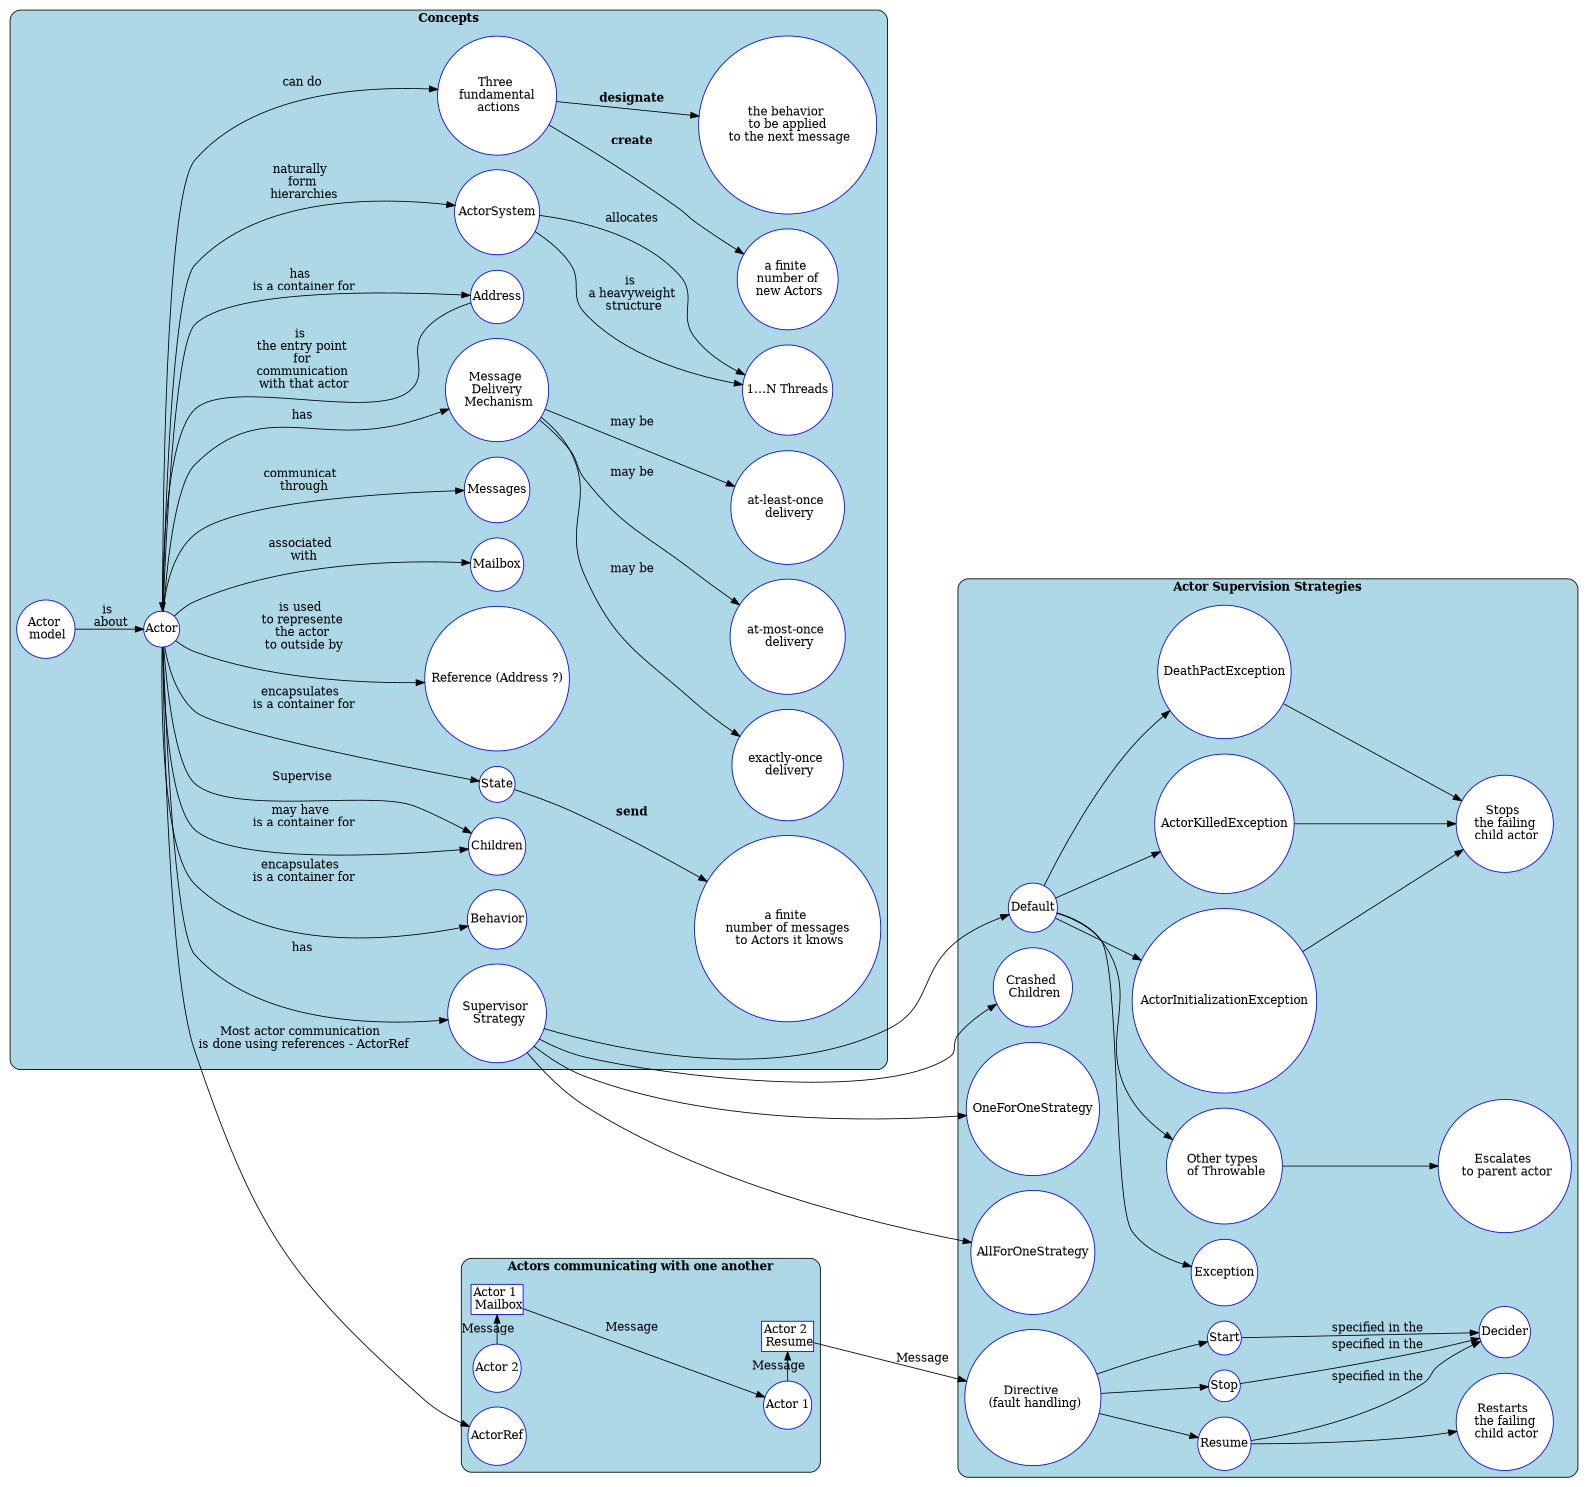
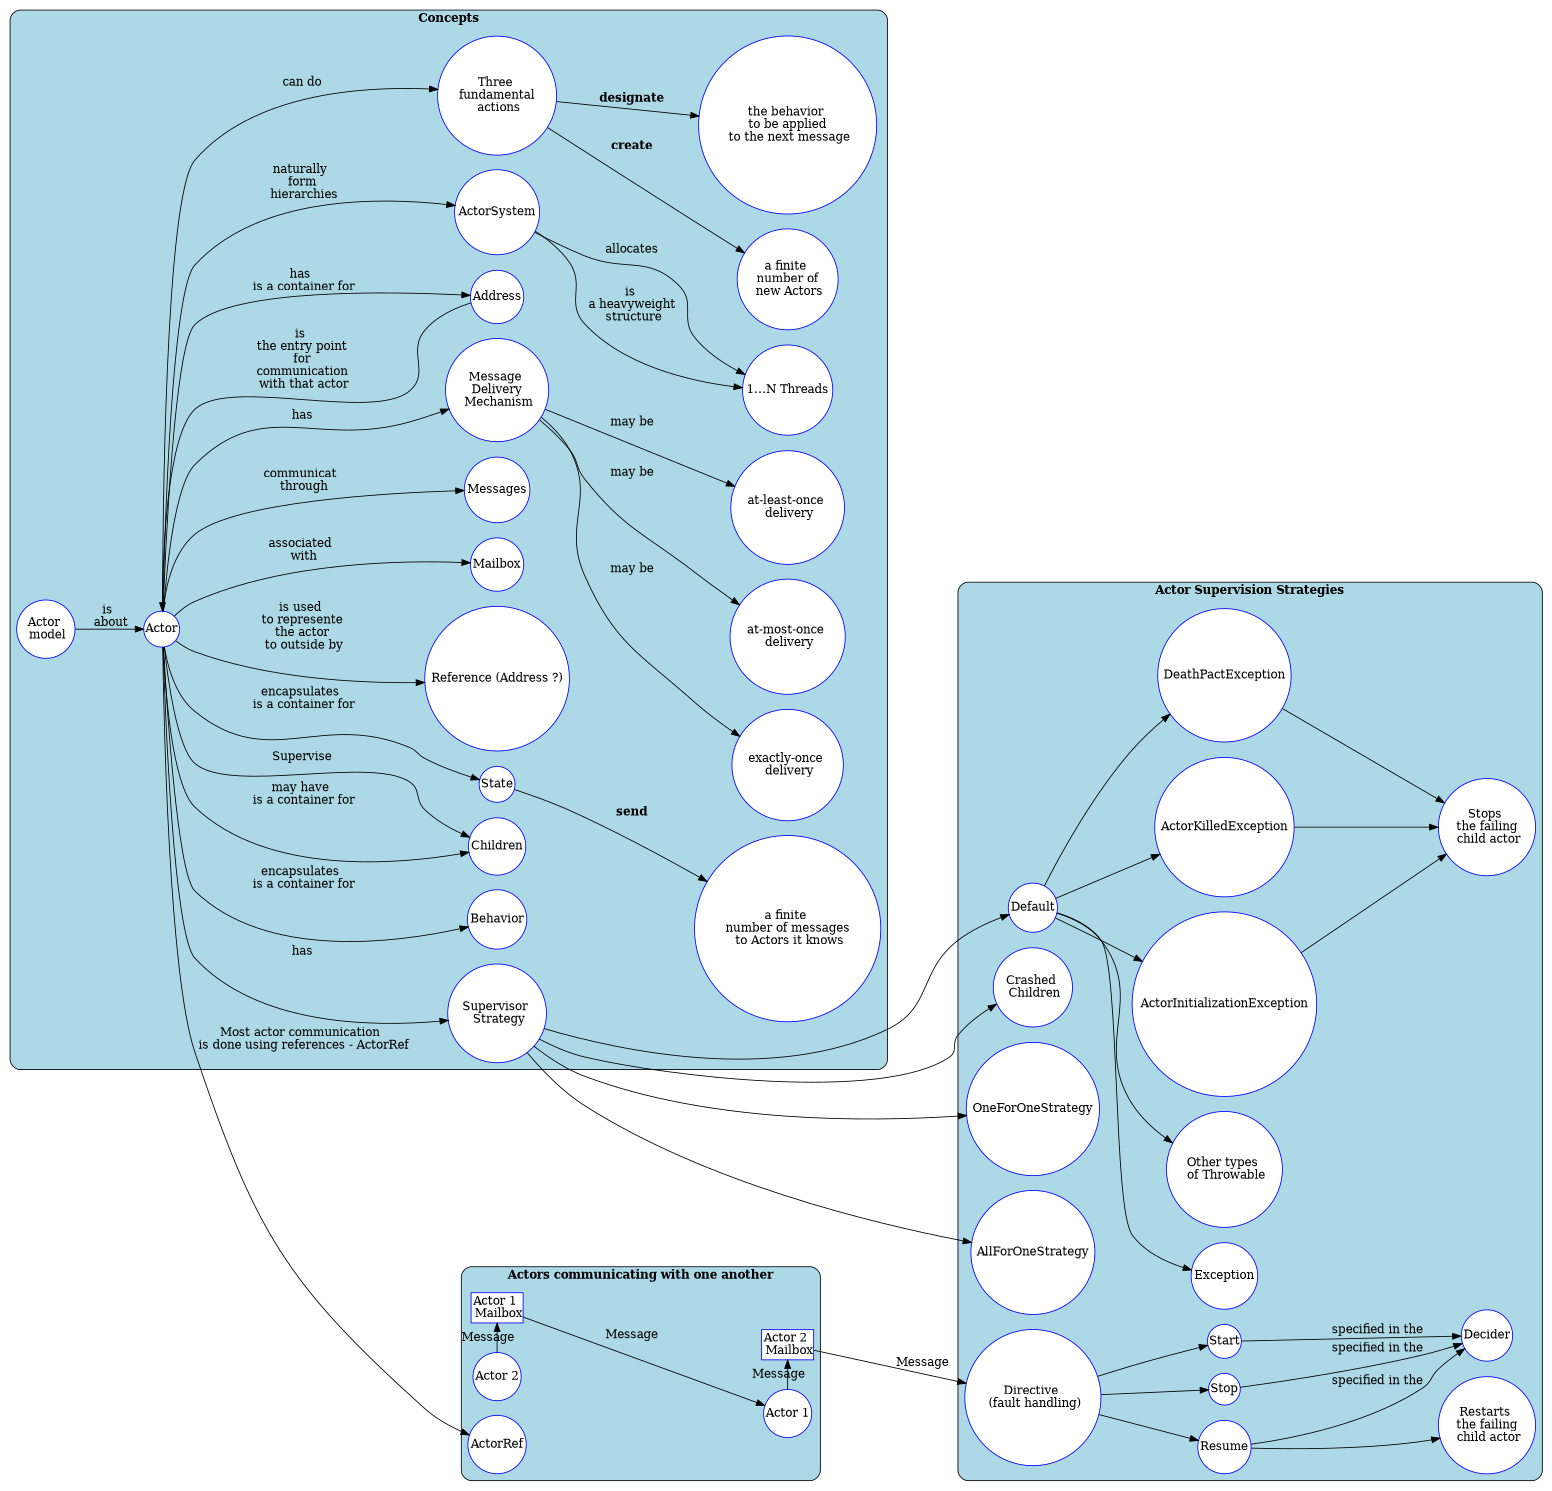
(1505, 1166) -> none
(788, 1336) -> (788, 1345)
